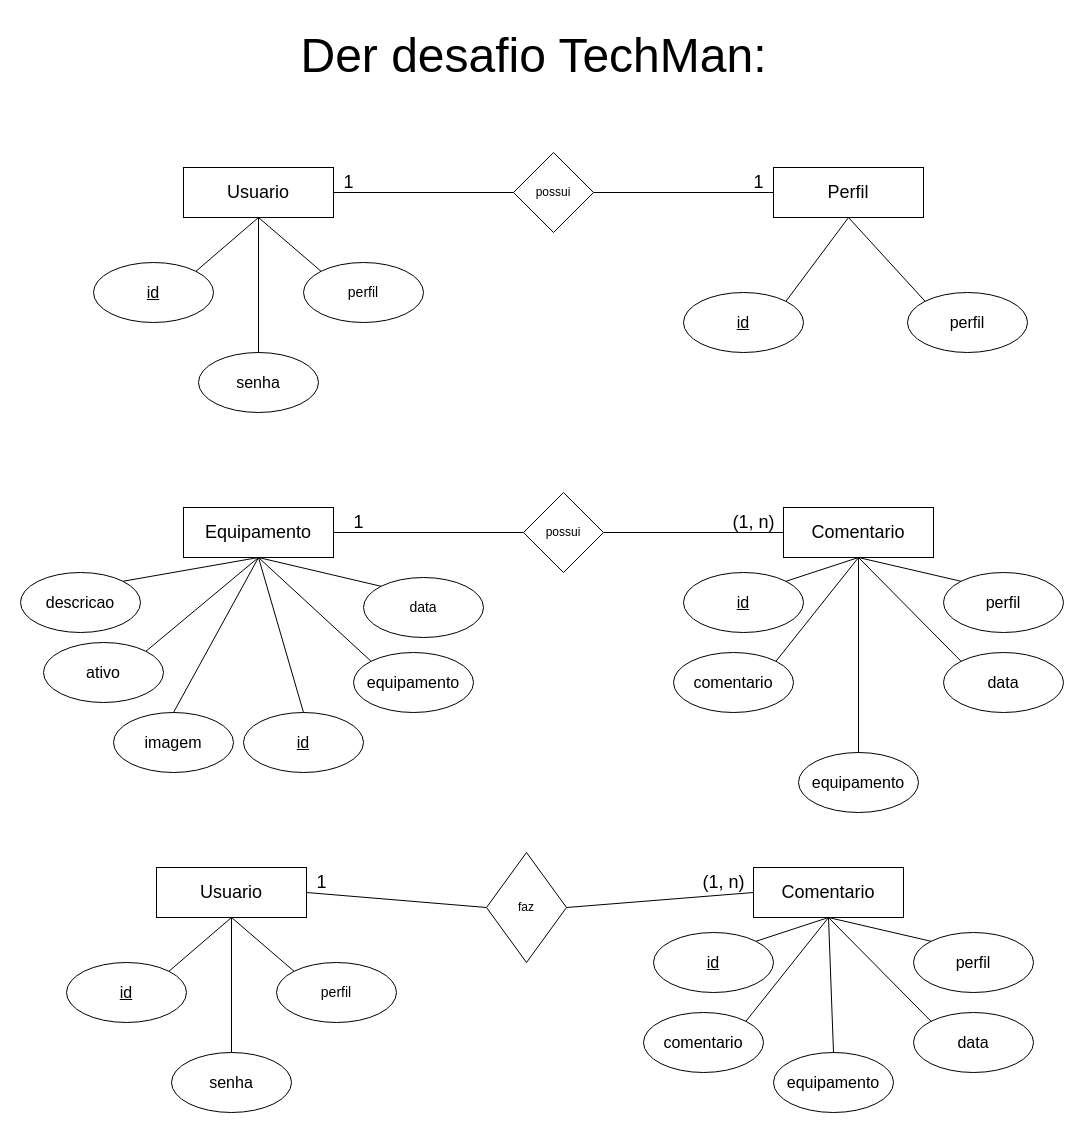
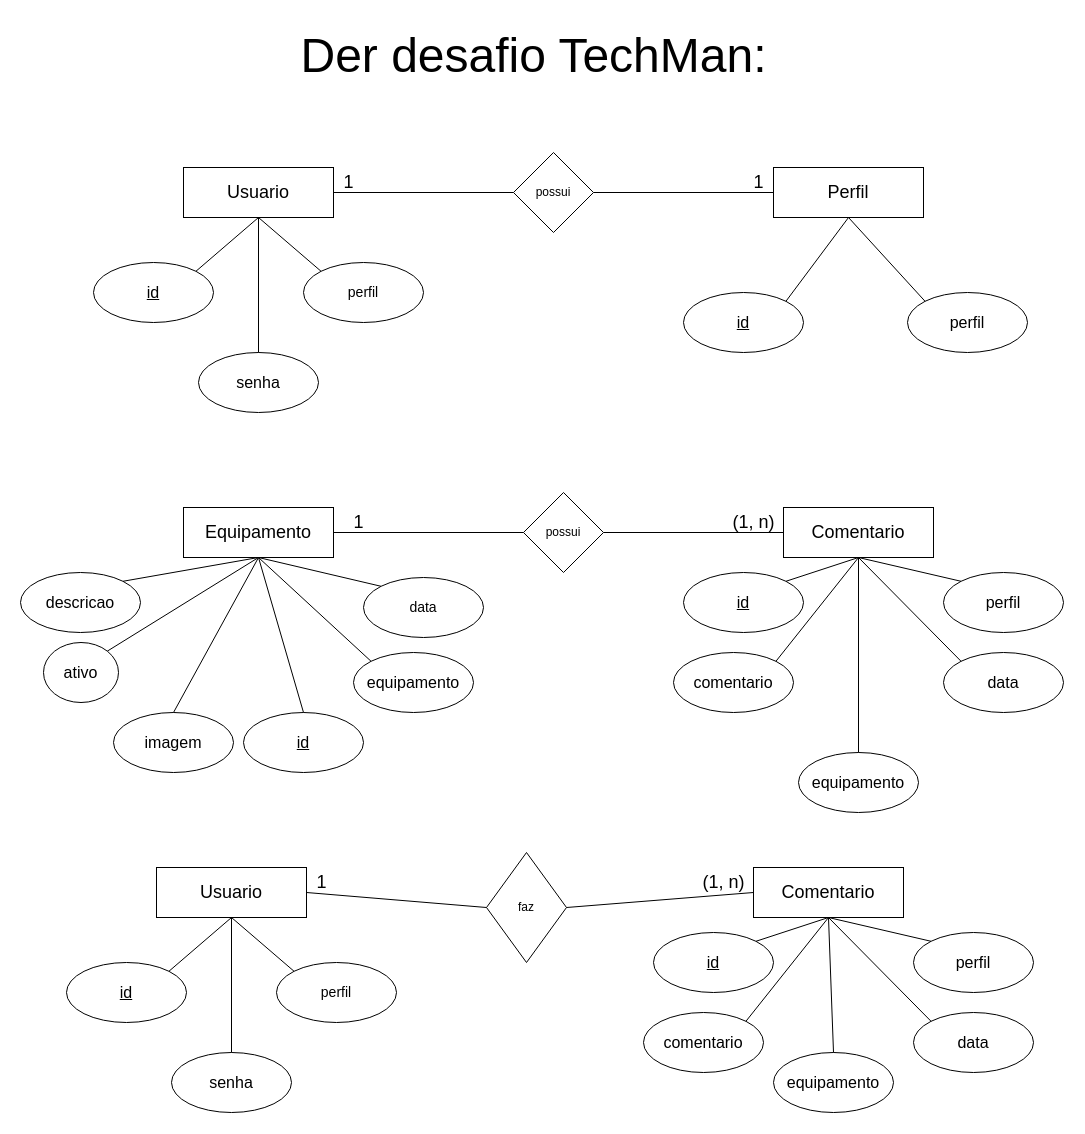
(104, 673) -> (81, 673)
